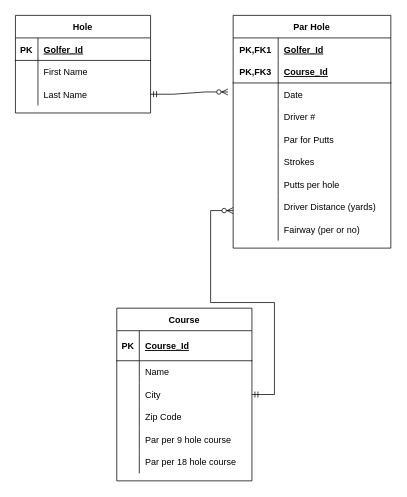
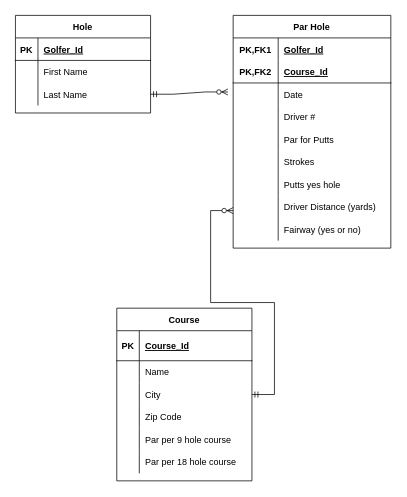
(255, 72) -> (255, 72)
(315, 185) -> (315, 185)
(327, 230) -> (327, 230)
